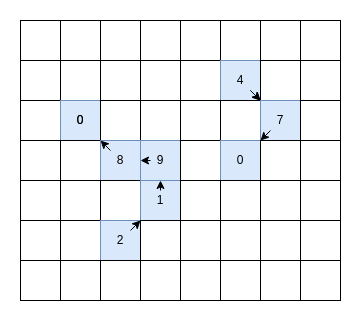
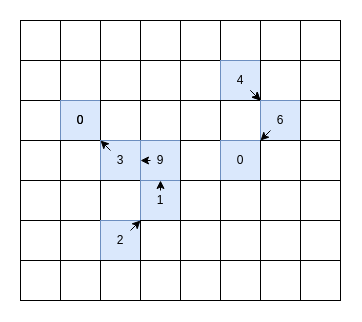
(281, 121) -> (281, 121)
(121, 161) -> (121, 161)
